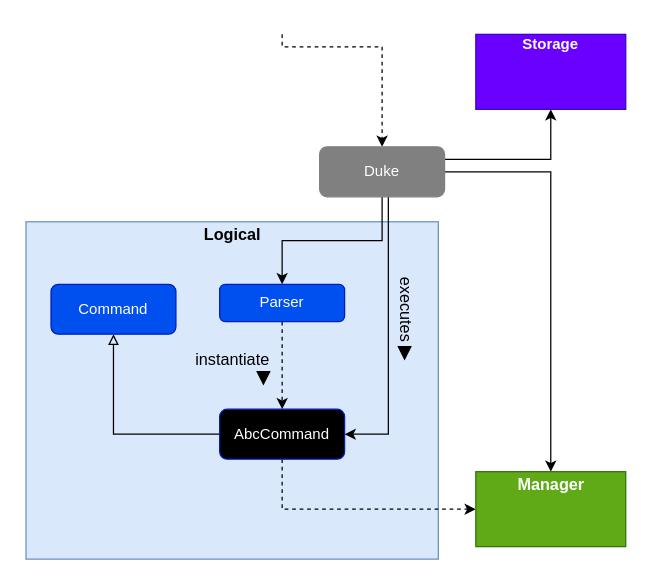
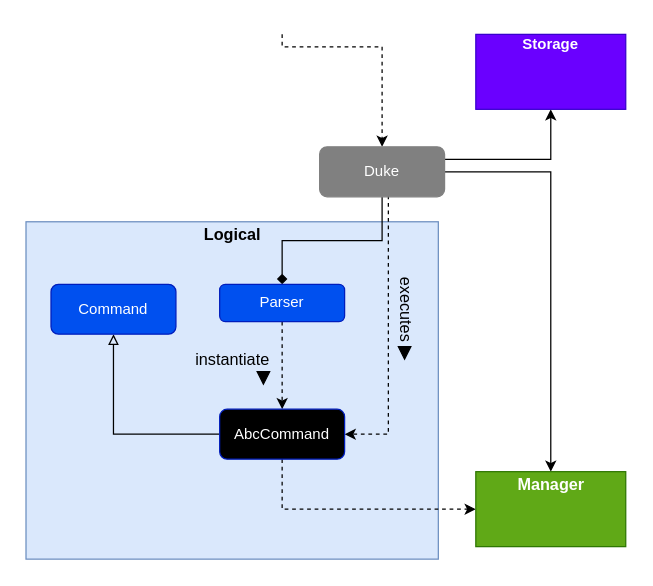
(282, 274) -> (282, 273)
(388, 331) -> (388, 331)
